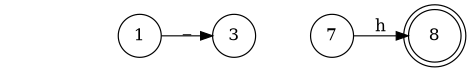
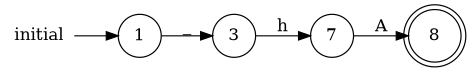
(381, 27) -> (381, 27)
none -> (39, 36)
none -> (277, 36)
